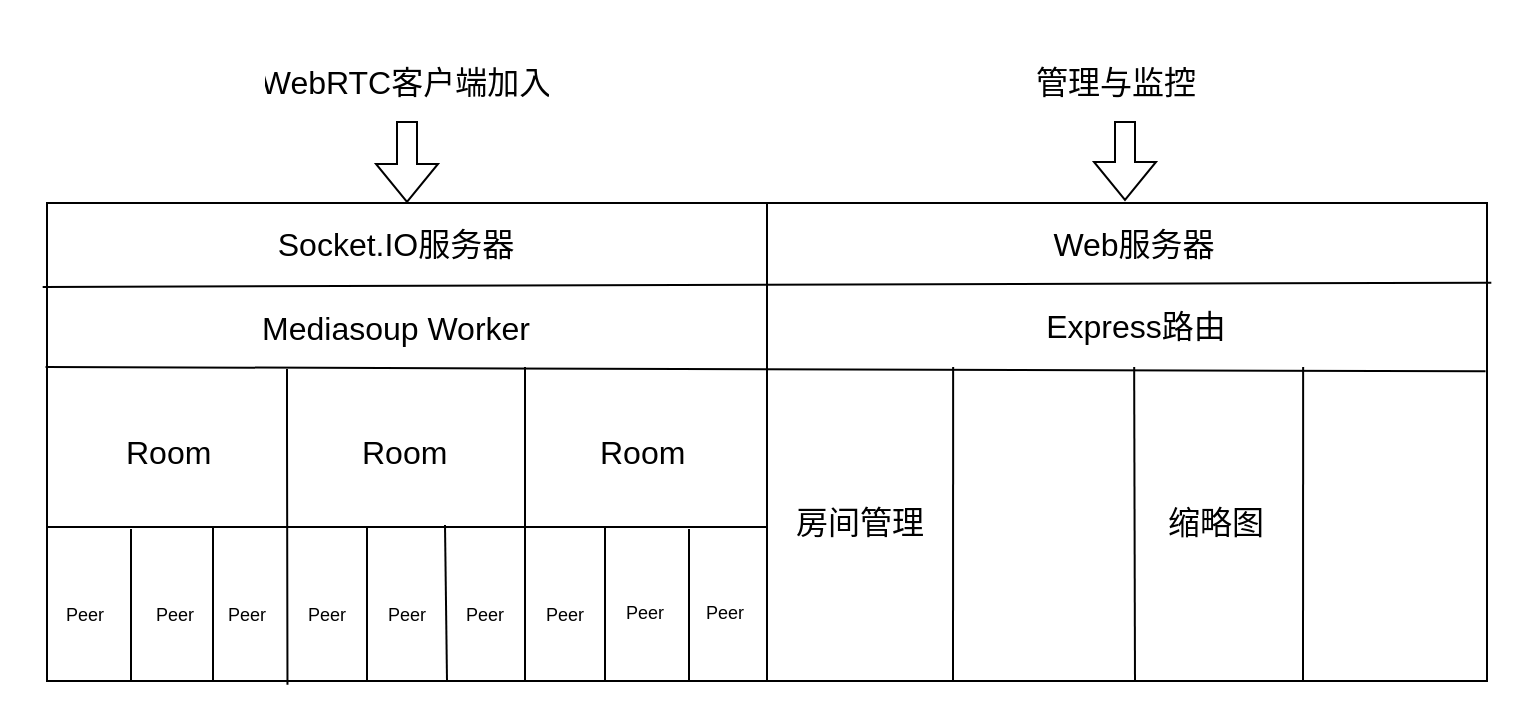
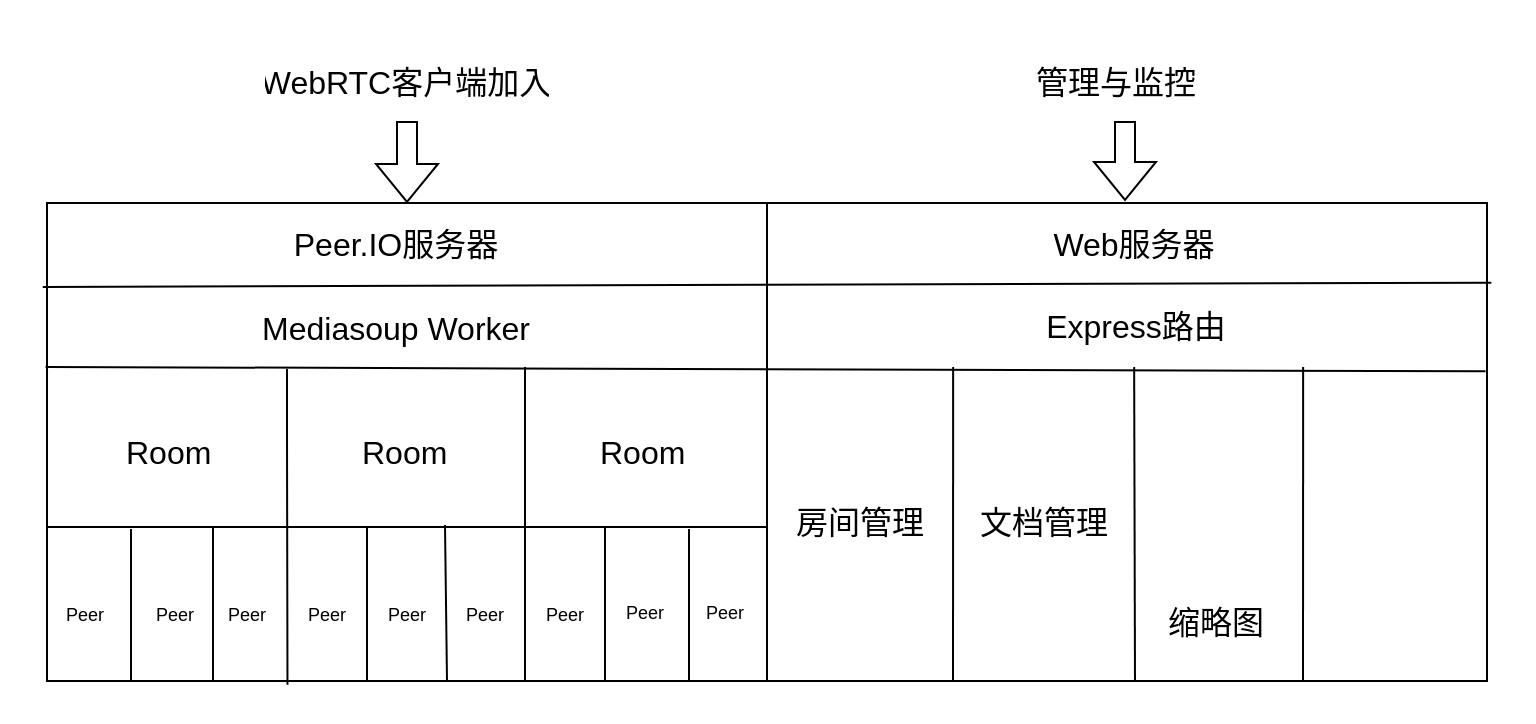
(396, 245) -> (396, 245)
none -> (1045, 521)
(1217, 521) -> (1217, 621)
